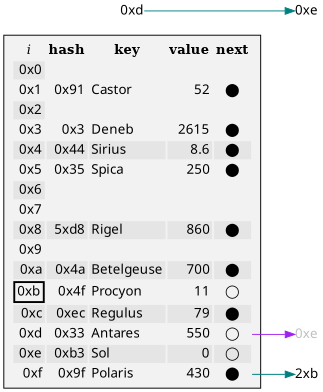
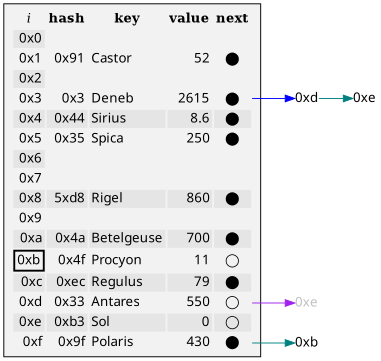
none -> (269, 98)
(307, 374) -> (307, 343)
